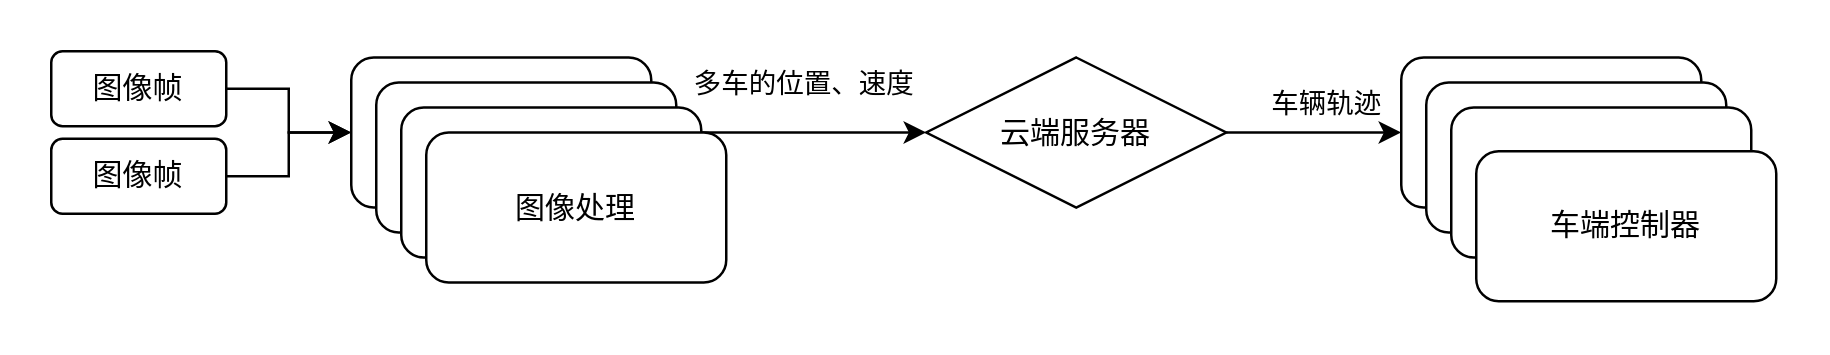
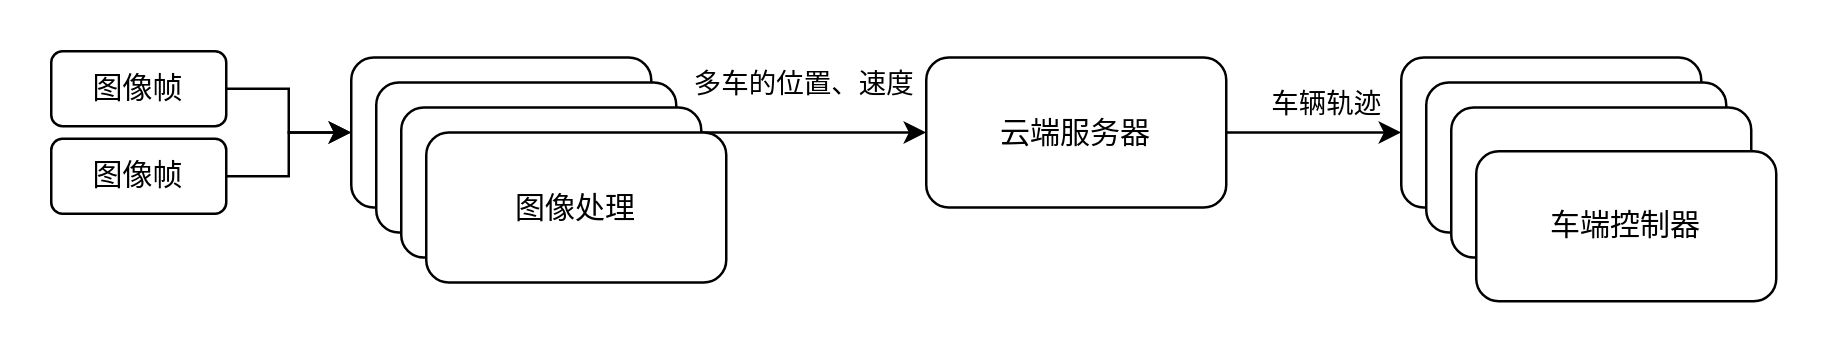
(1076, 133) -> (1076, 133)
